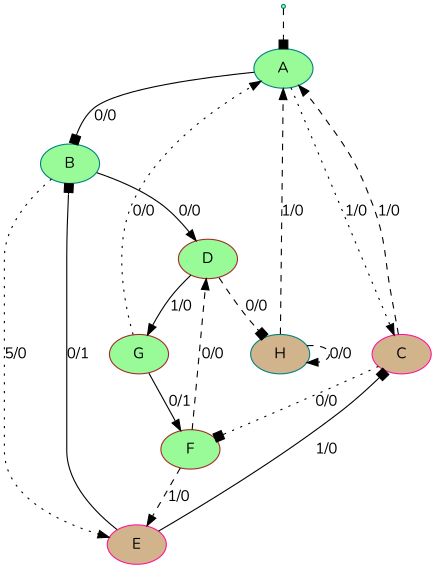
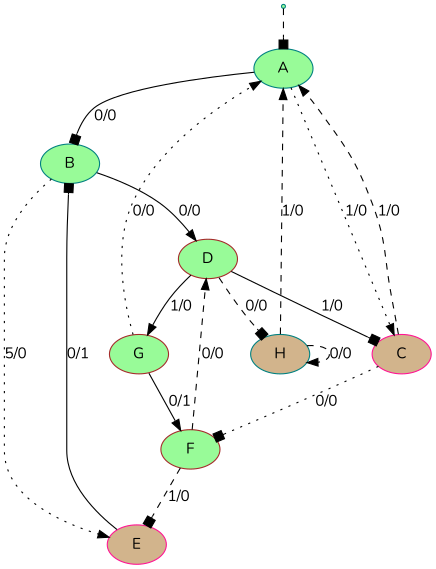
(272, 460) -> (299, 305)
(166, 492) -> (166, 492)
